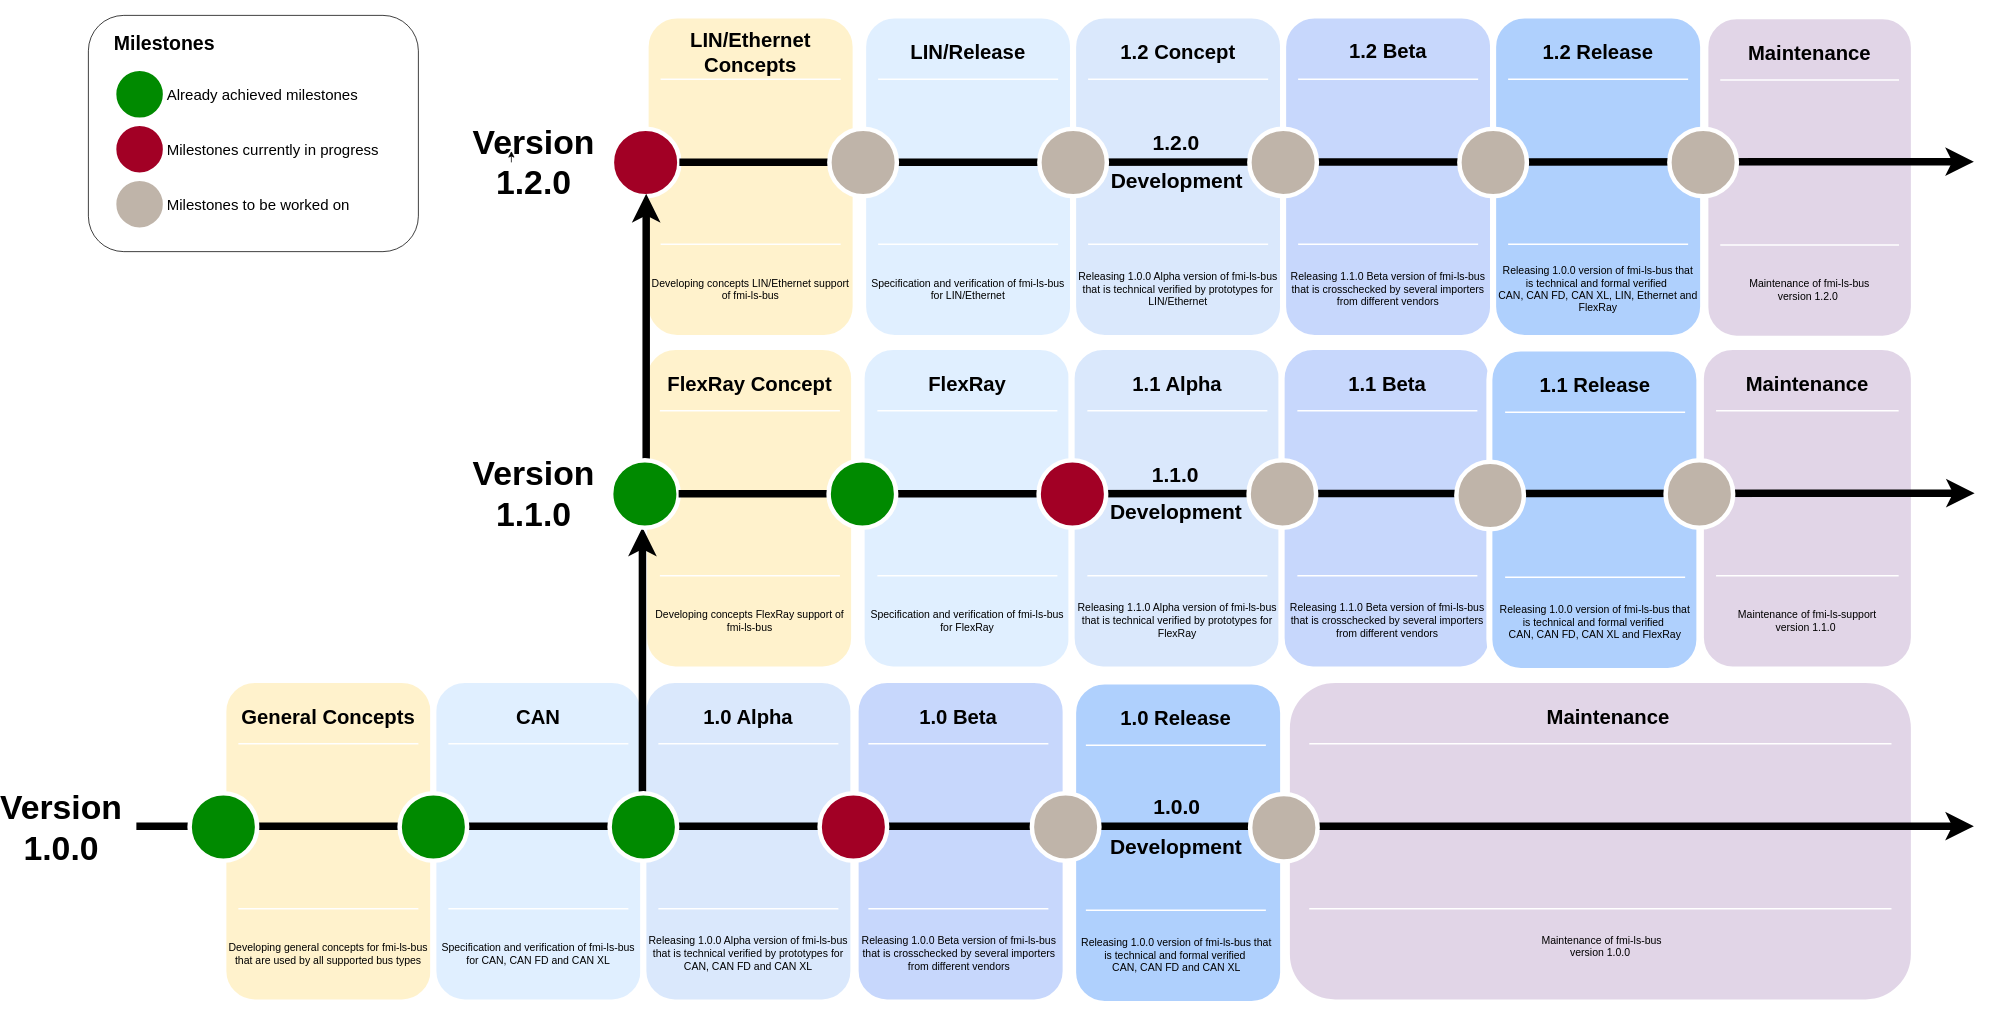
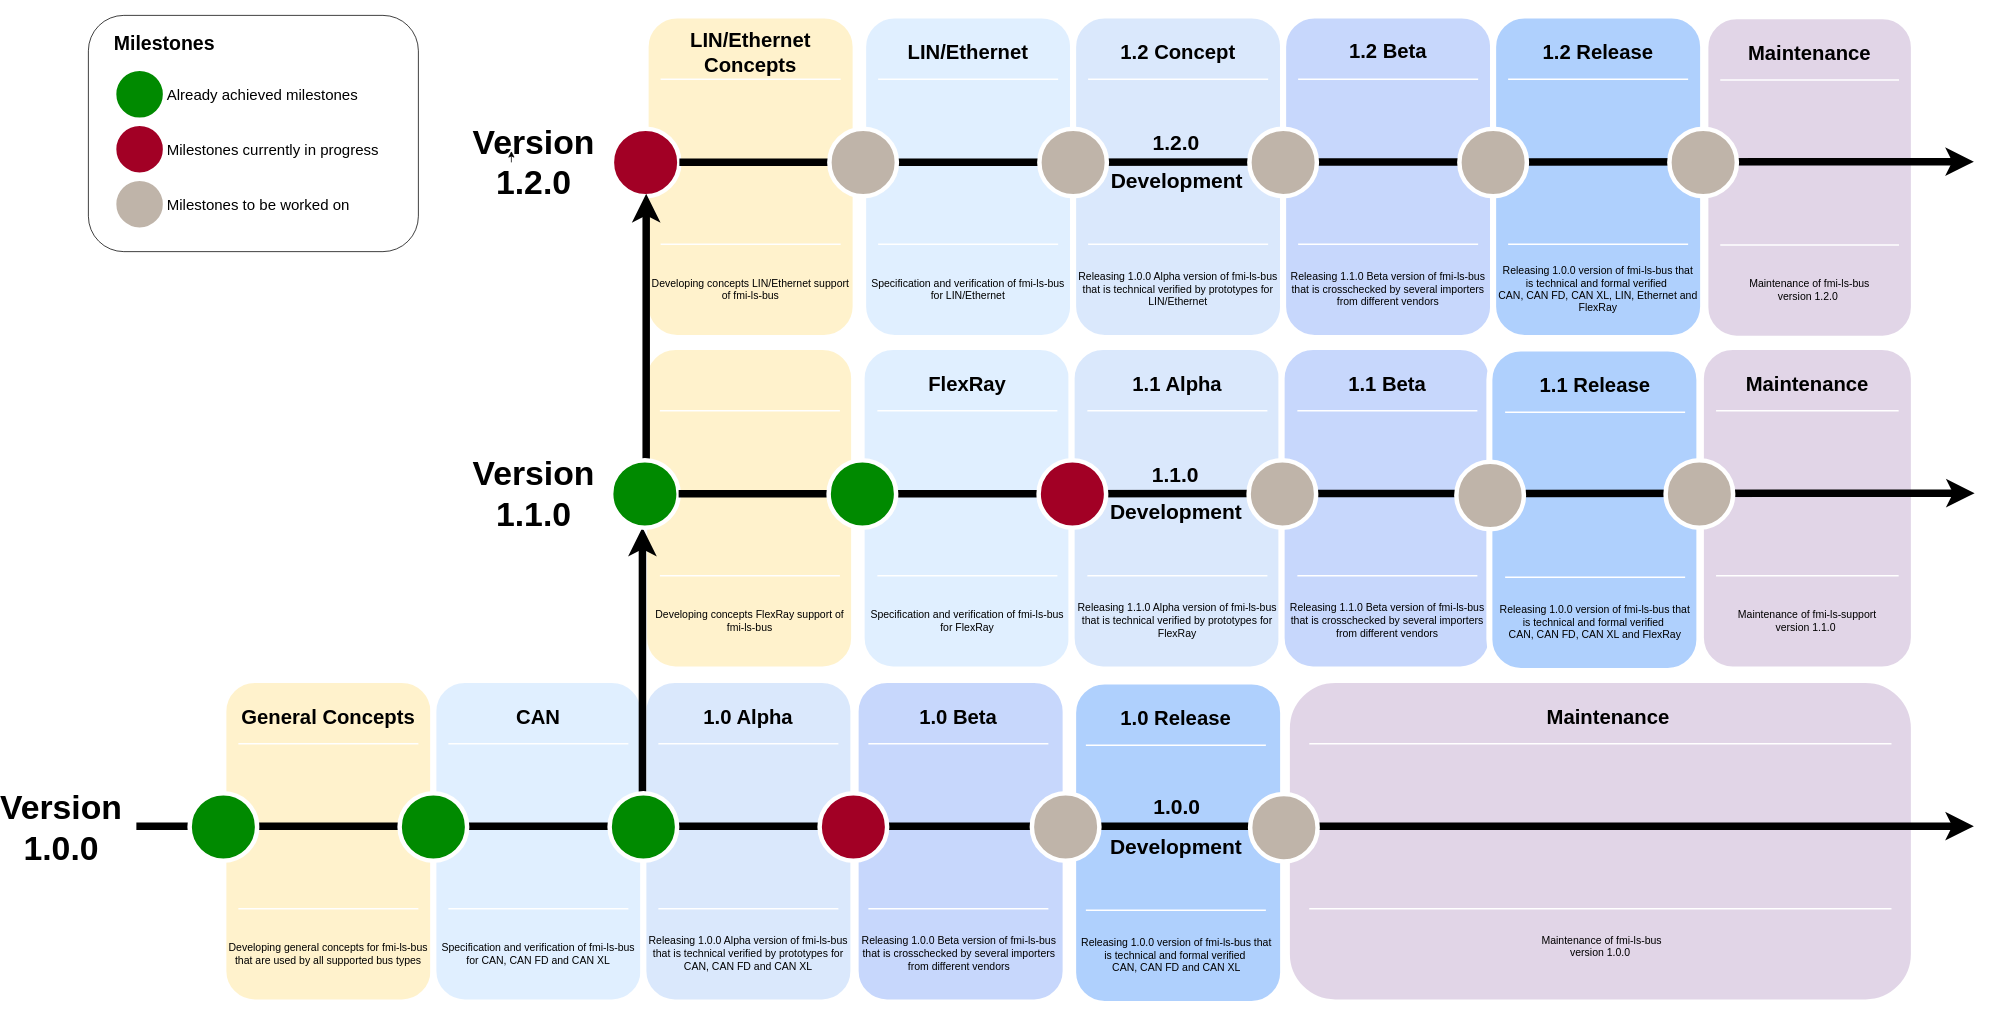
(968, 53) -> (968, 53)
(750, 384) -> none
